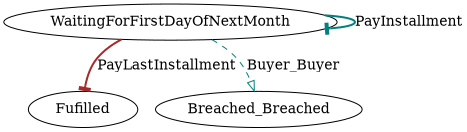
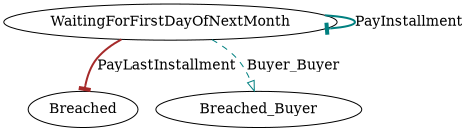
(83, 109) -> (83, 109)
(259, 109) -> (259, 109)
